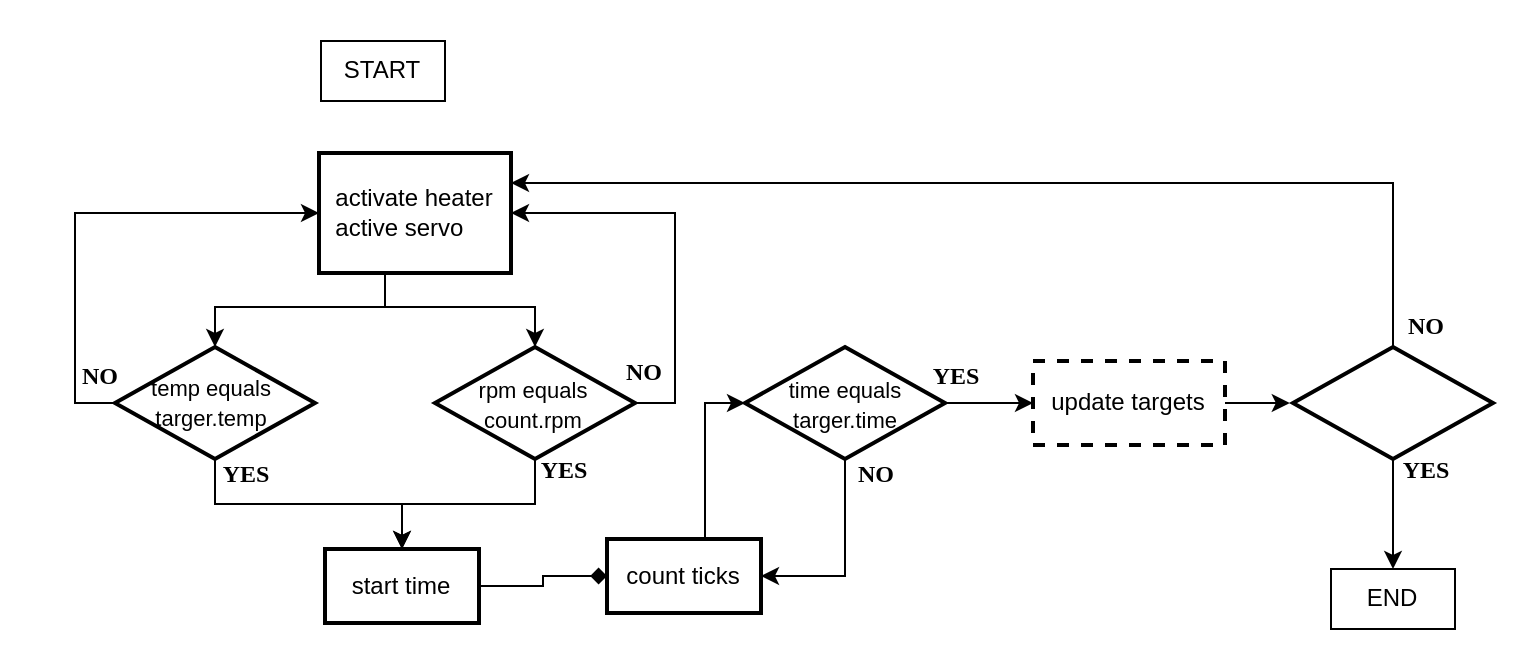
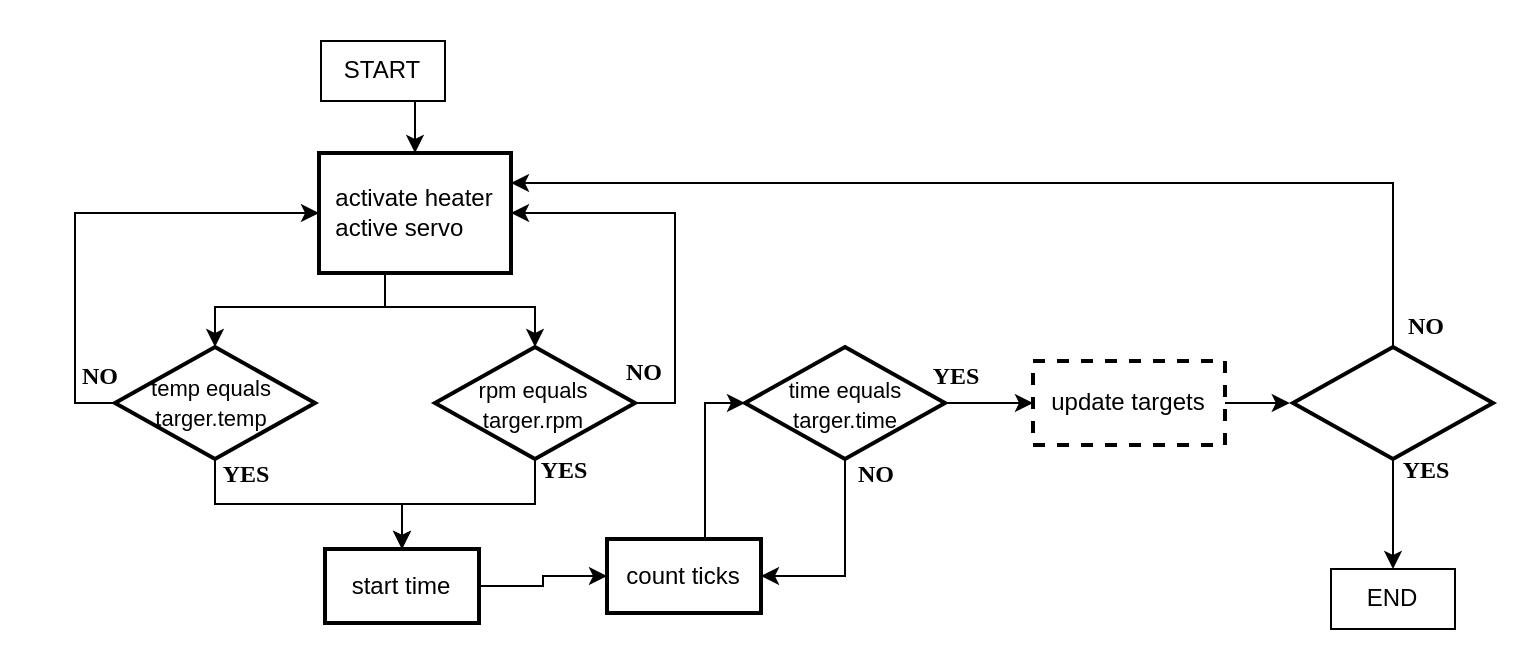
none -> (415, 119)
(534, 405) -> (534, 405)
(590, 576) -> (591, 576)
